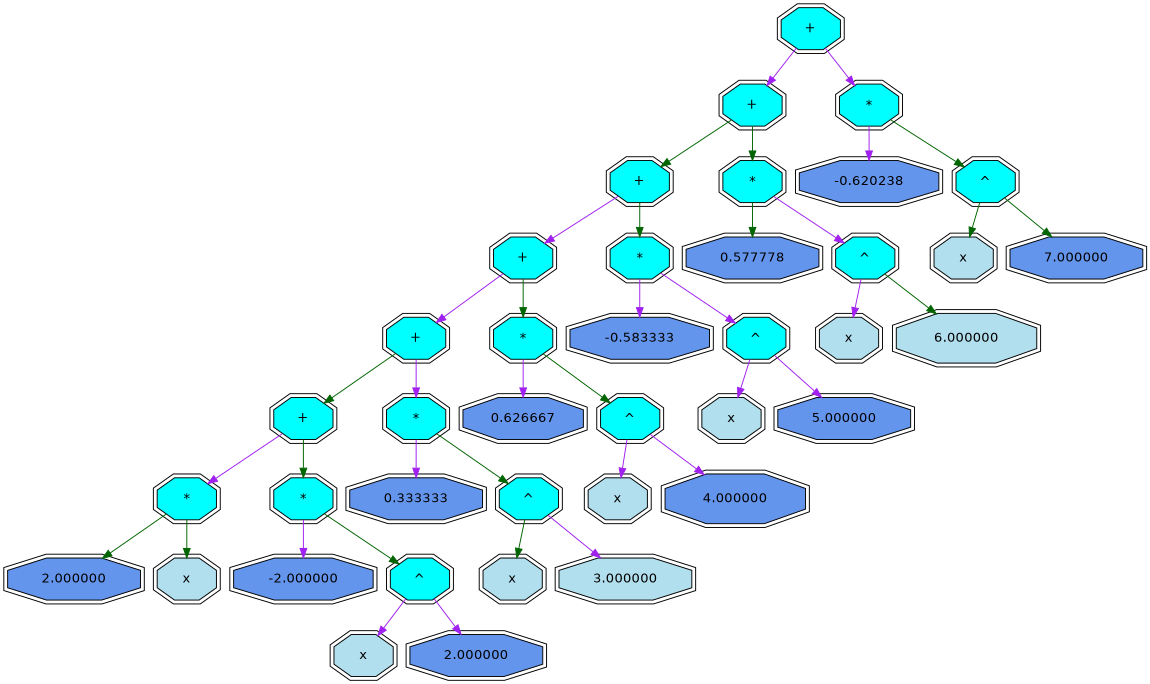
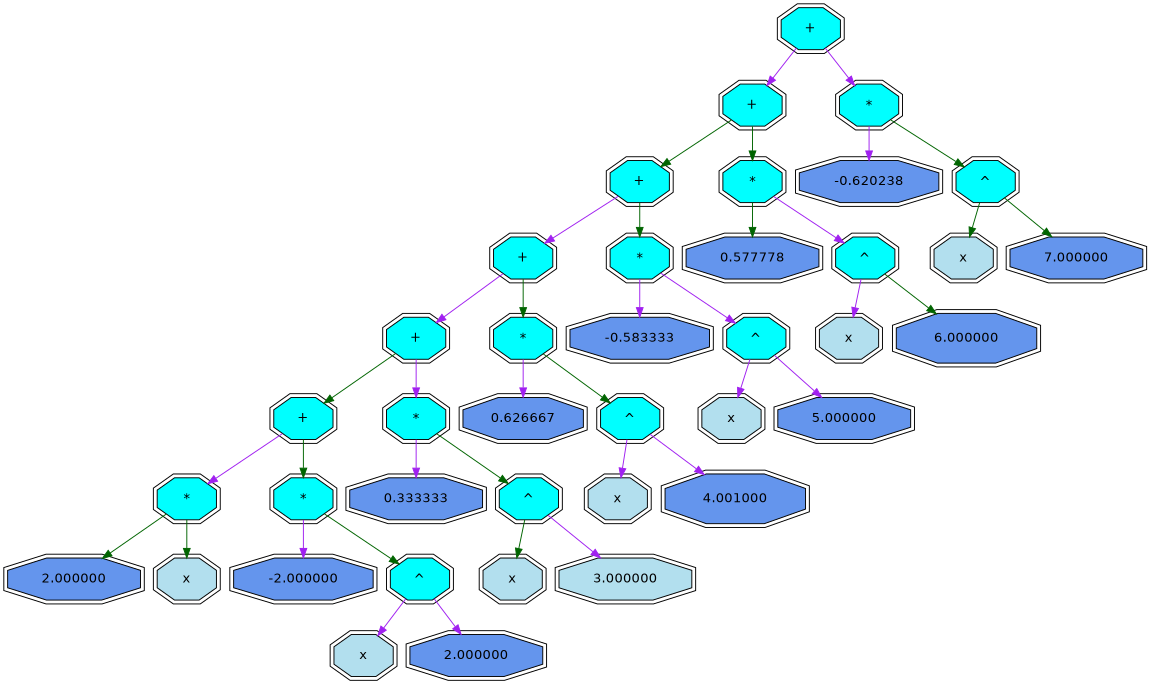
(967, 338) -> (967, 338)
(735, 499) -> (735, 499)
